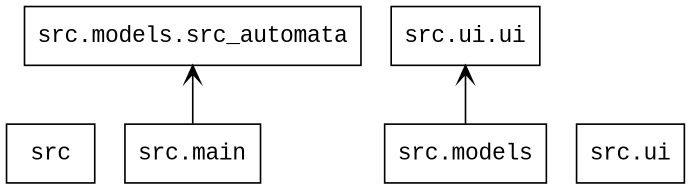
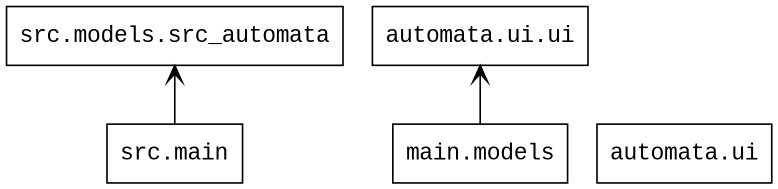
(466, 36) -> (480, 36)
(51, 154) -> none
(466, 154) -> (480, 154)
(630, 154) -> (684, 154)
